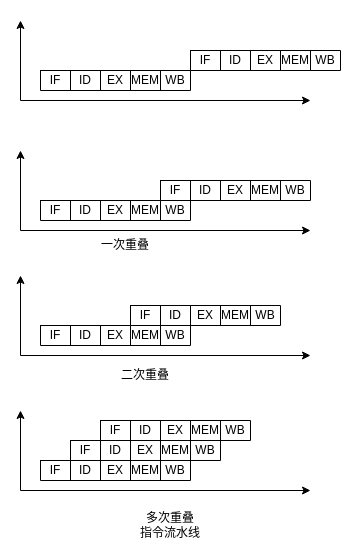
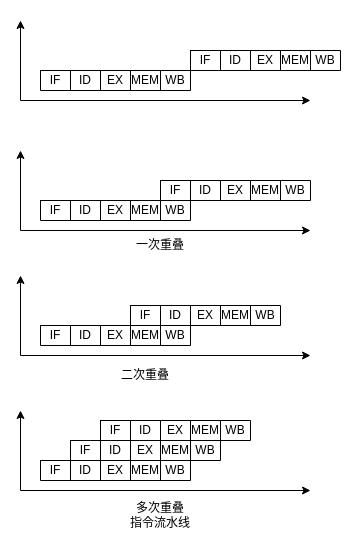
(126, 246) -> (161, 246)
(171, 526) -> (161, 516)
